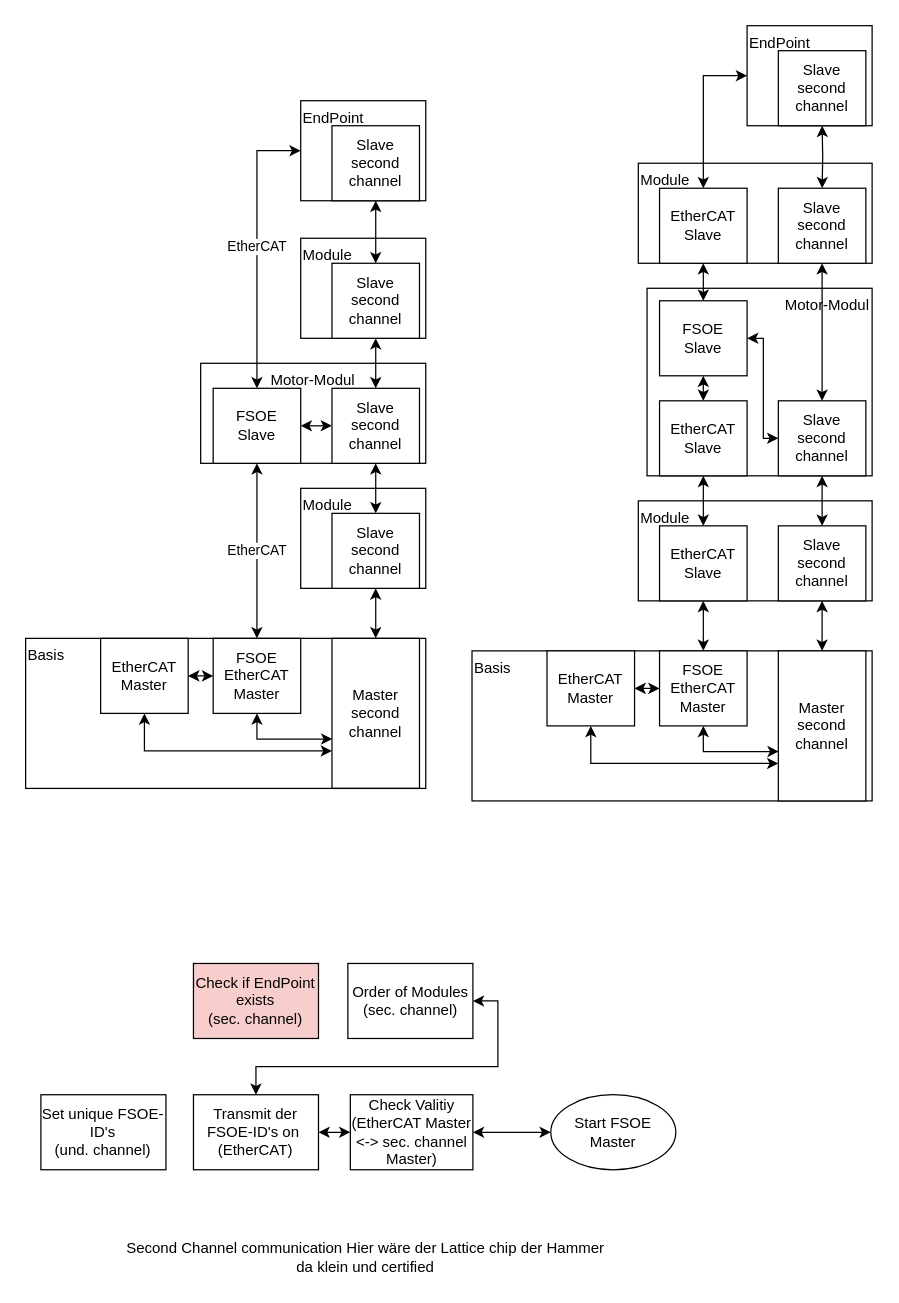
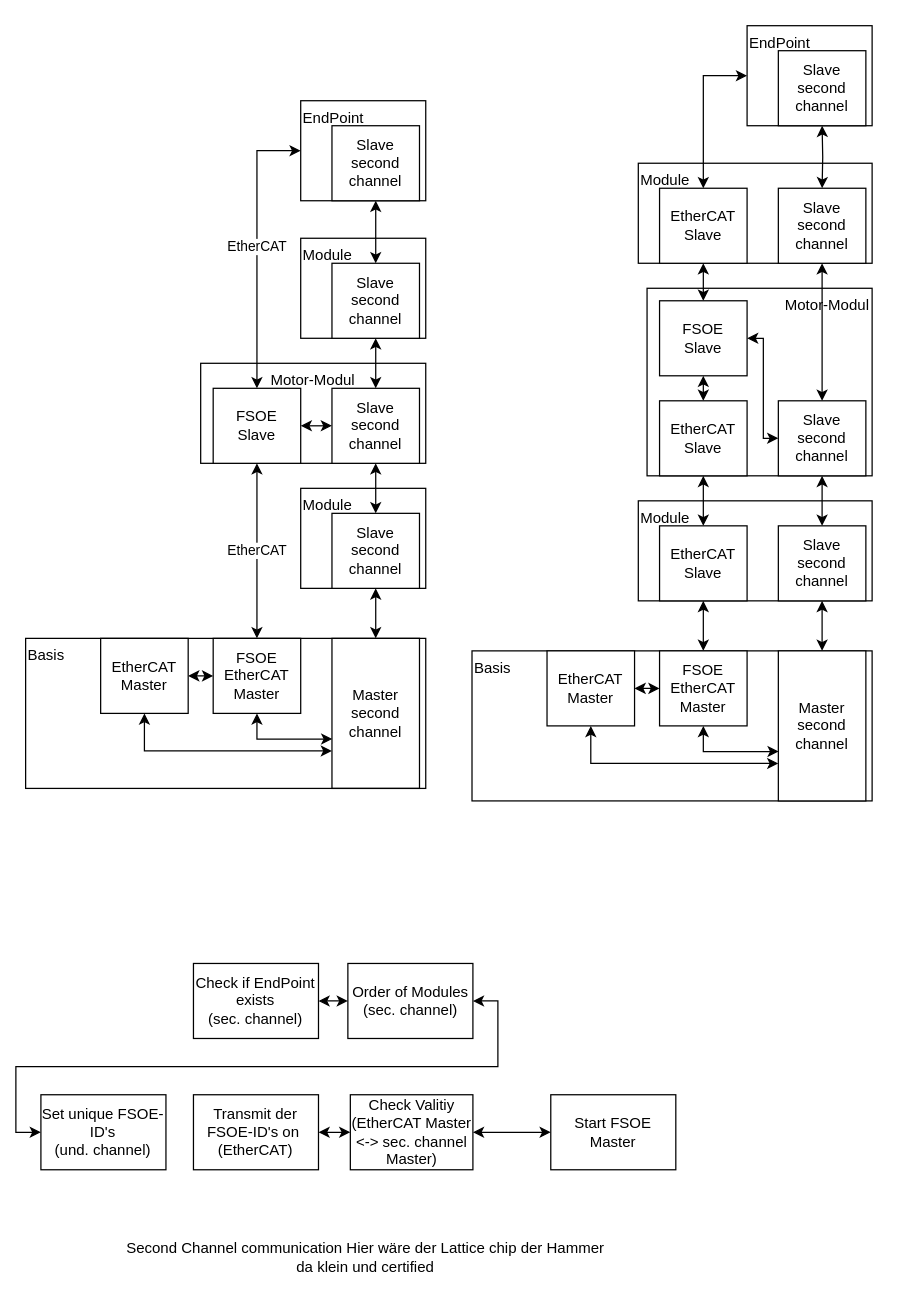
(256, 1001) -> (256, 1001)
none -> (333, 1001)
(256, 1075) -> (96, 1066)
(613, 1132) -> (613, 1132)
